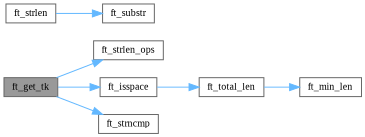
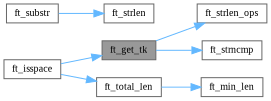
(74, 13) -> (76, 13)
(74, 87) -> (76, 61)
